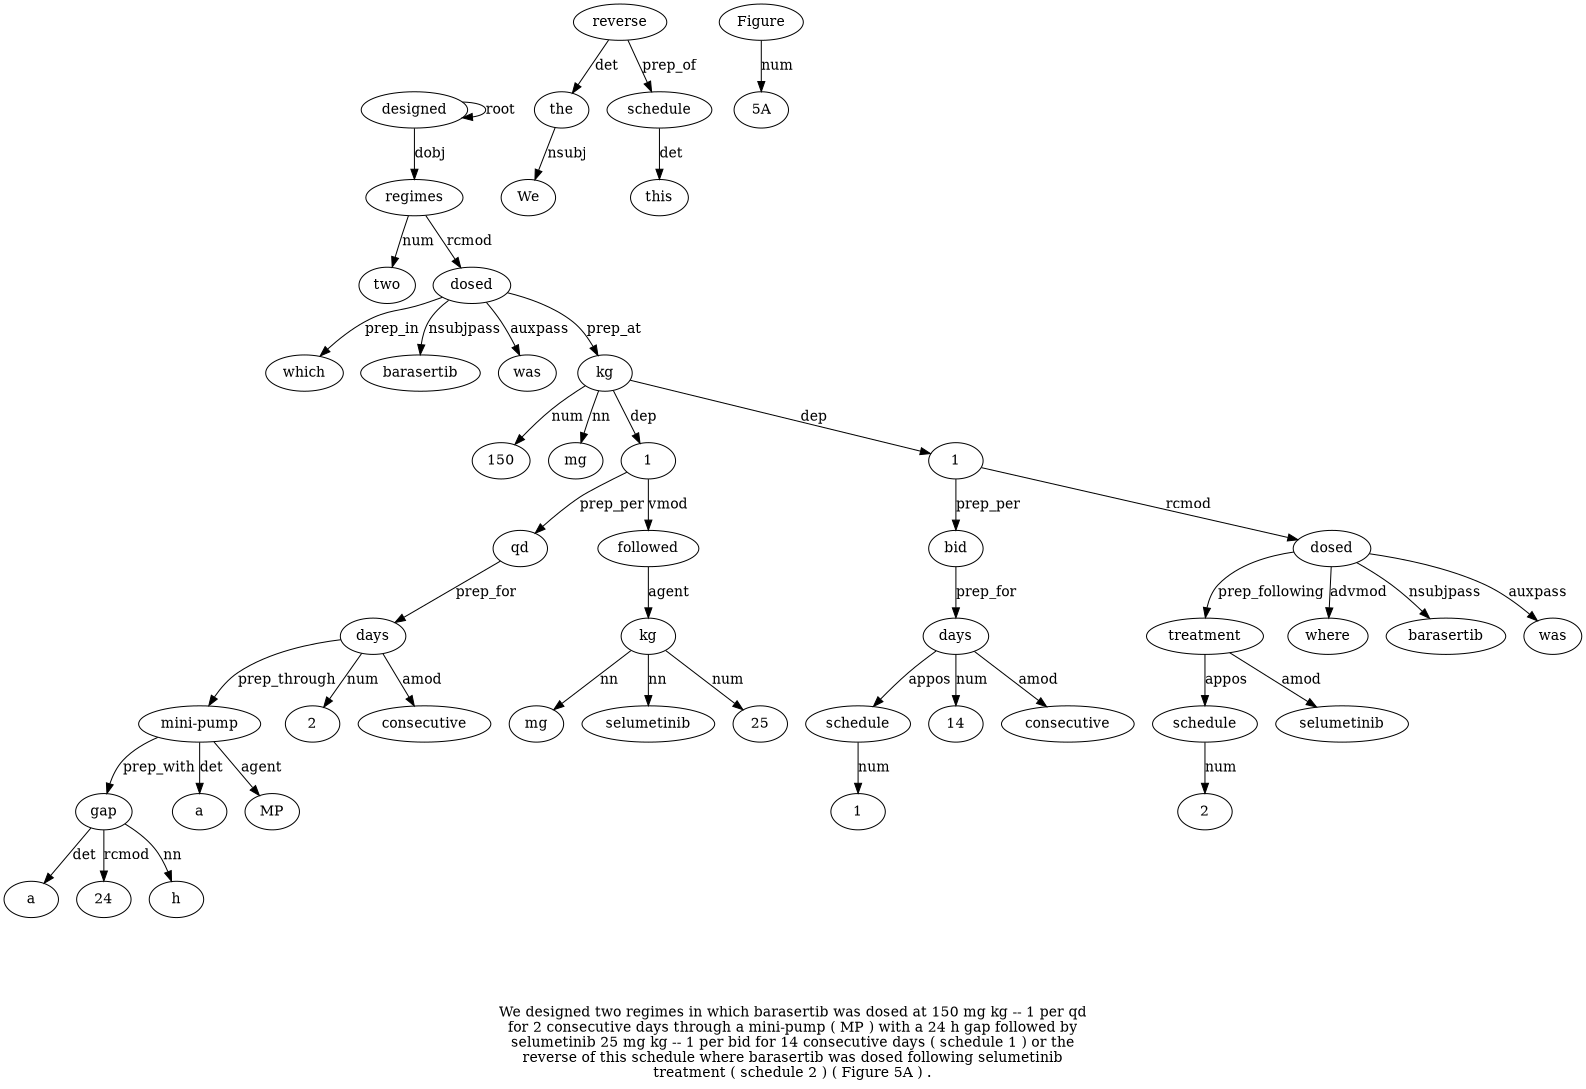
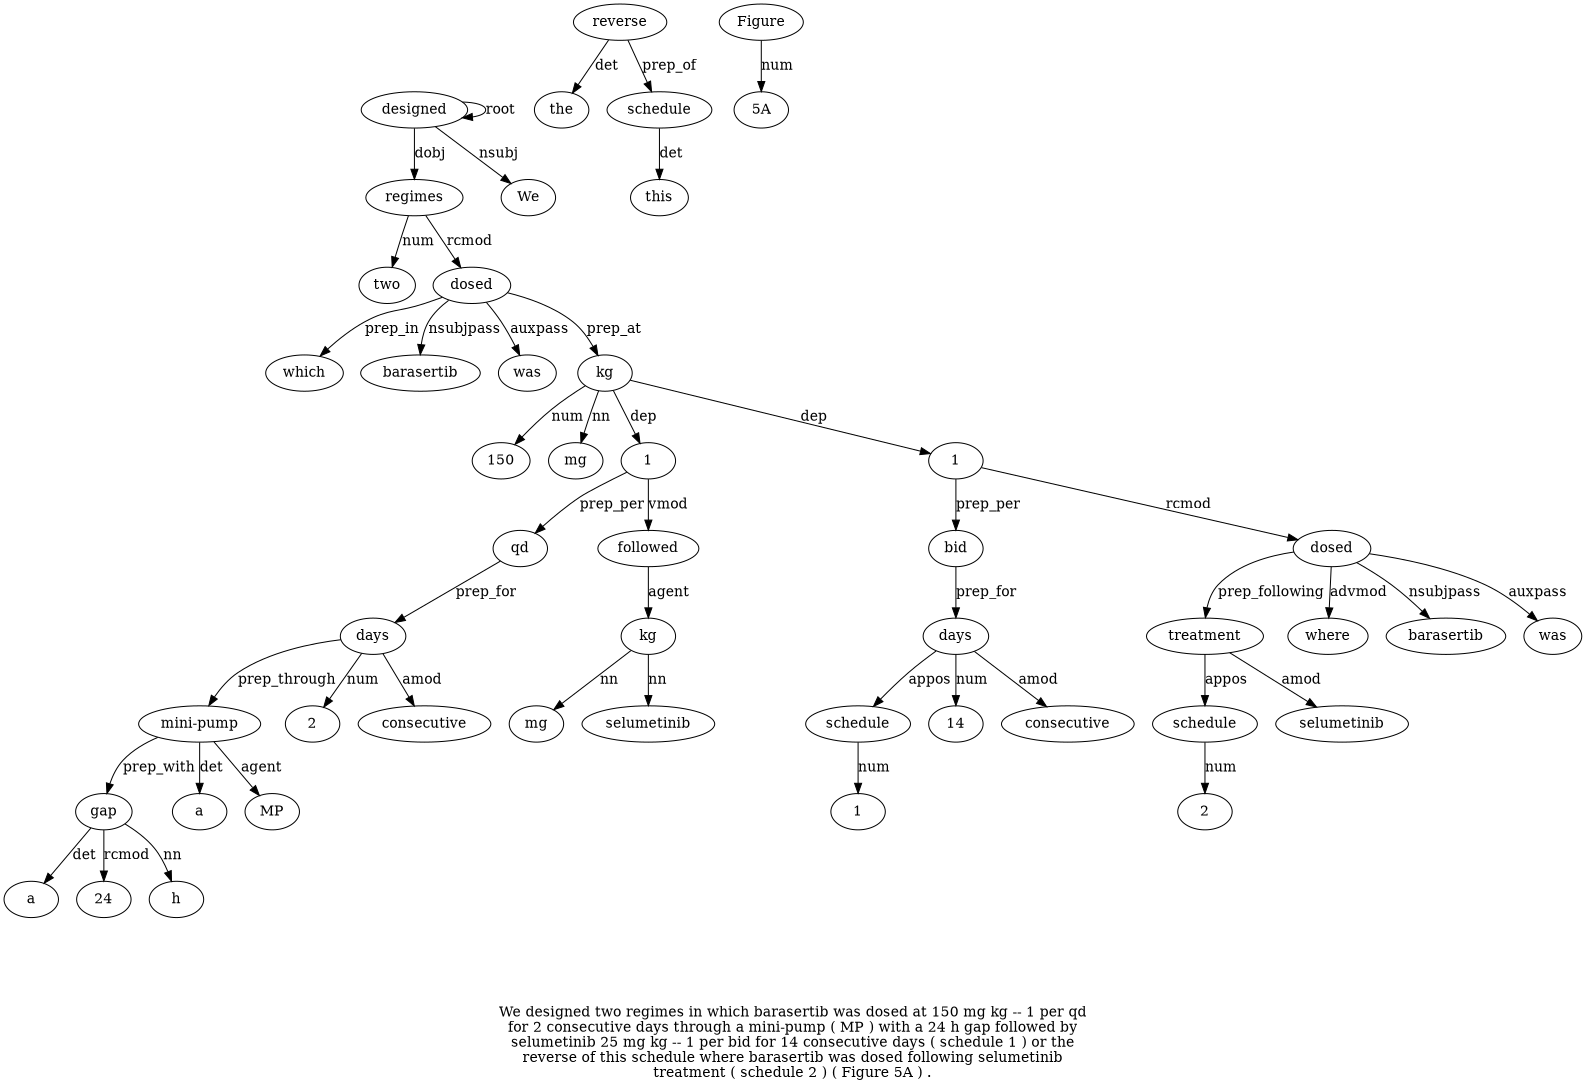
(547, 149) -> (469, 152)
(760, 724) -> none
